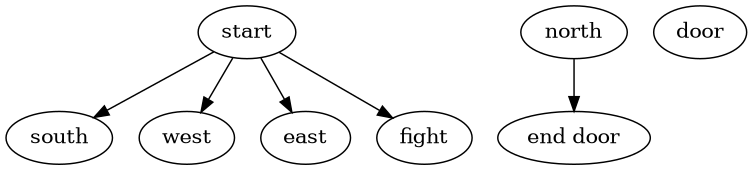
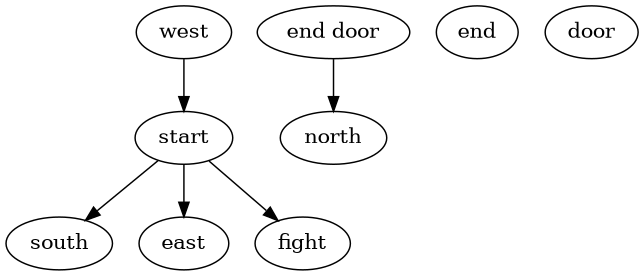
none -> (477, 32)
(574, 78) -> (334, 78)
(221, 79) -> (184, 78)
